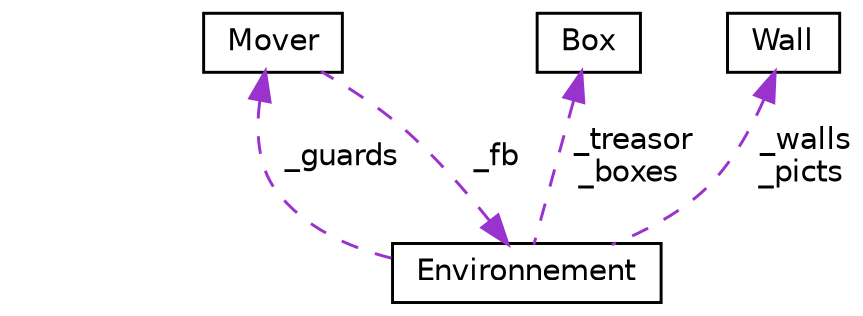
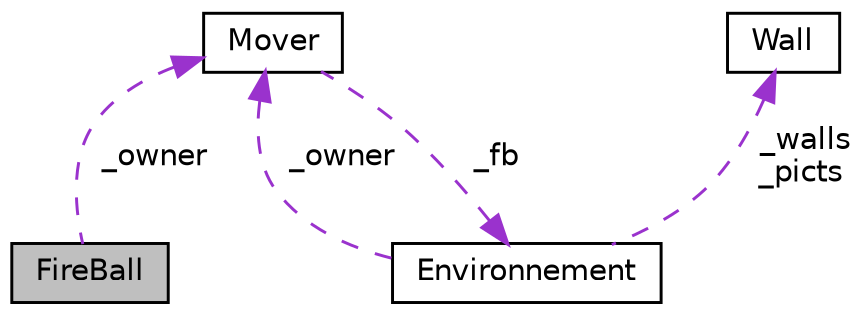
(589, 43) -> none
(338, 158) -> (338, 158)
none -> (90, 273)
